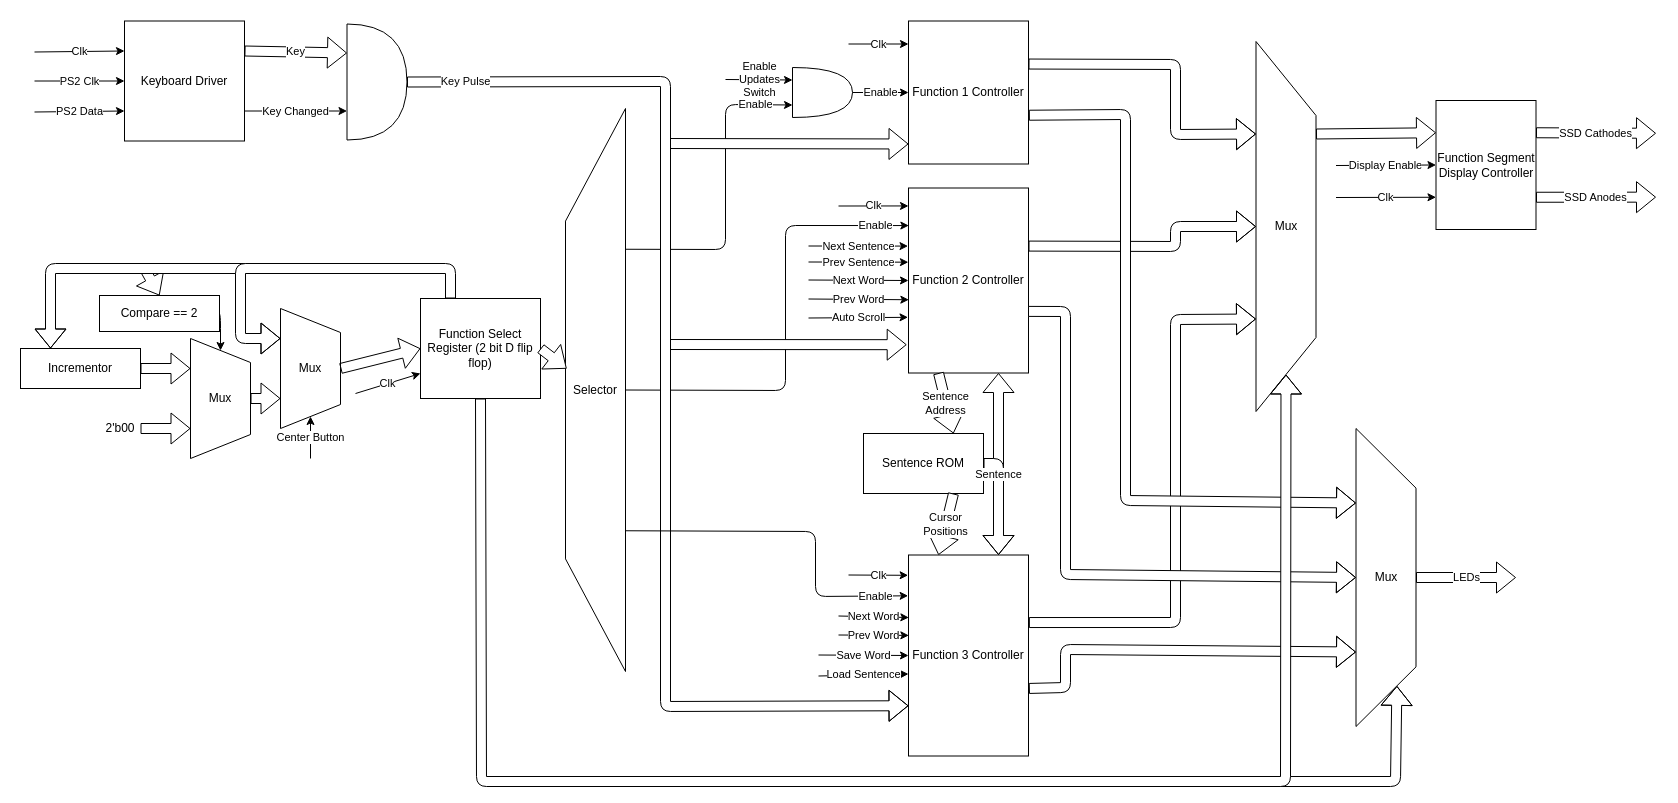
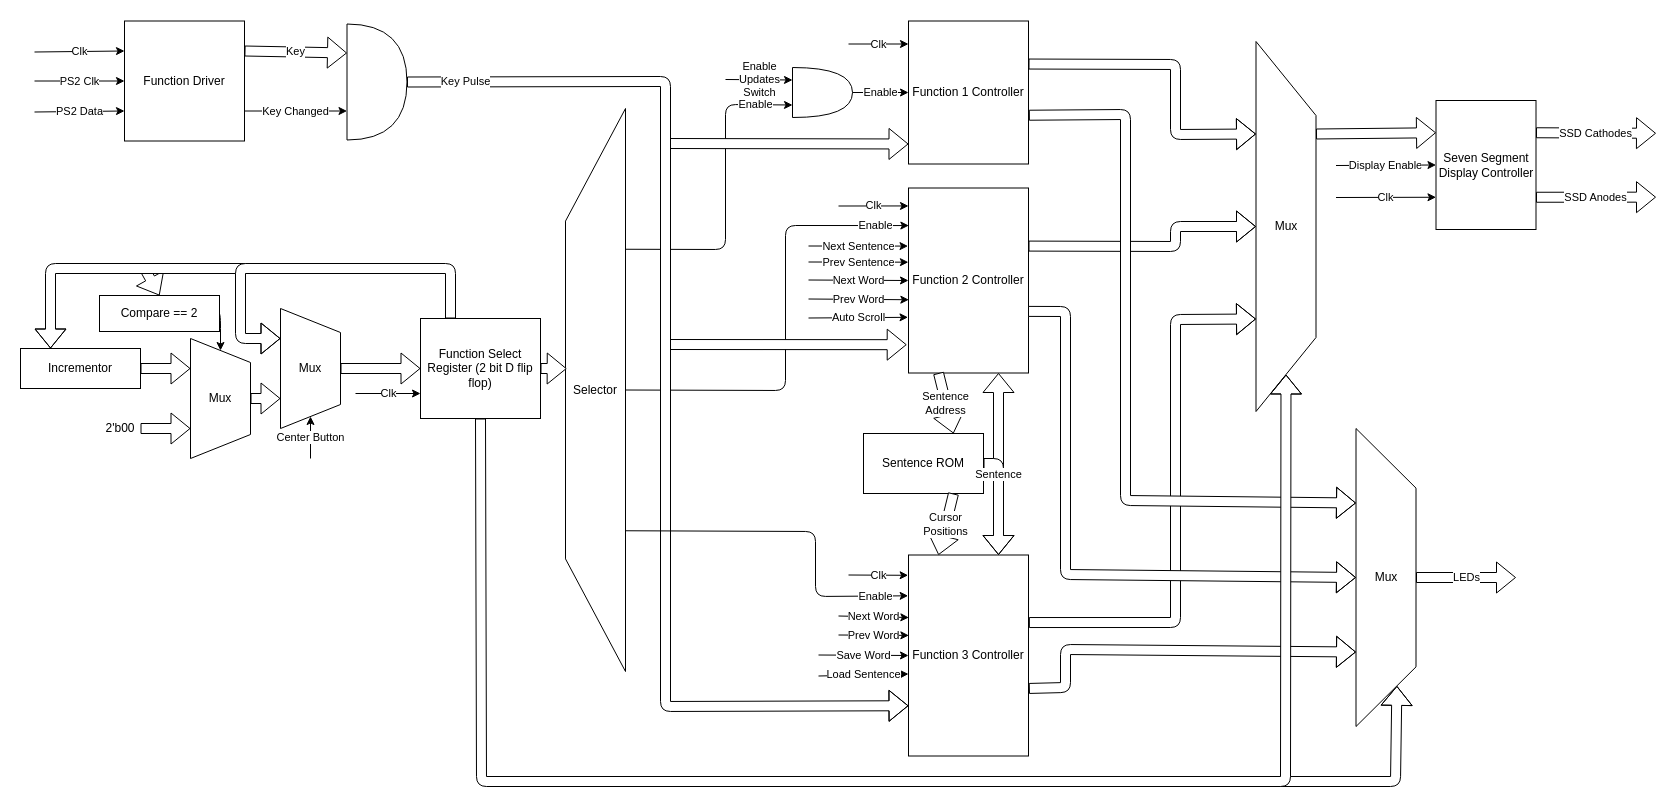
(185, 82) -> (185, 82)
(1487, 166) -> (1487, 166)
(481, 349) -> (481, 369)
